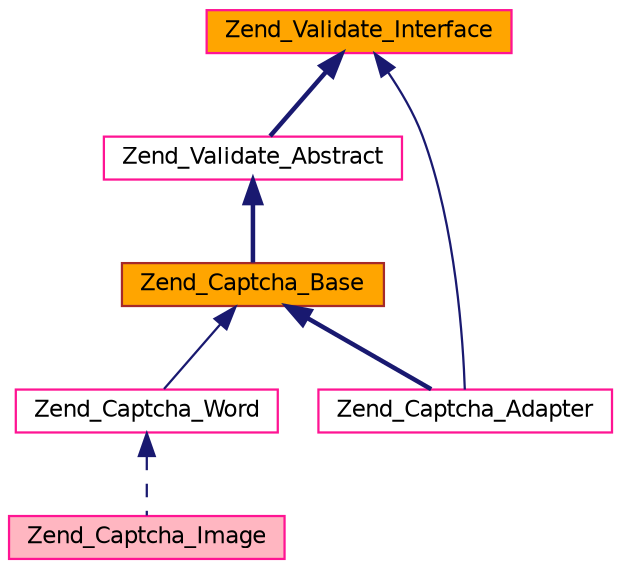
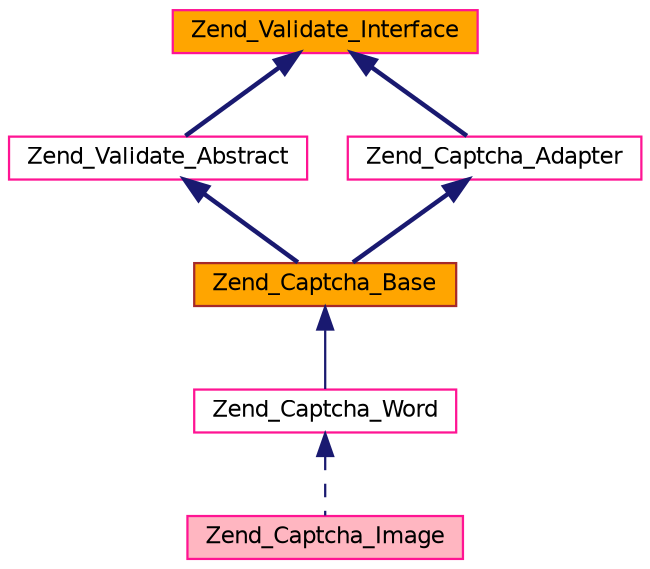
(447, 225) -> (419, 101)
(369, 354) -> (401, 228)
